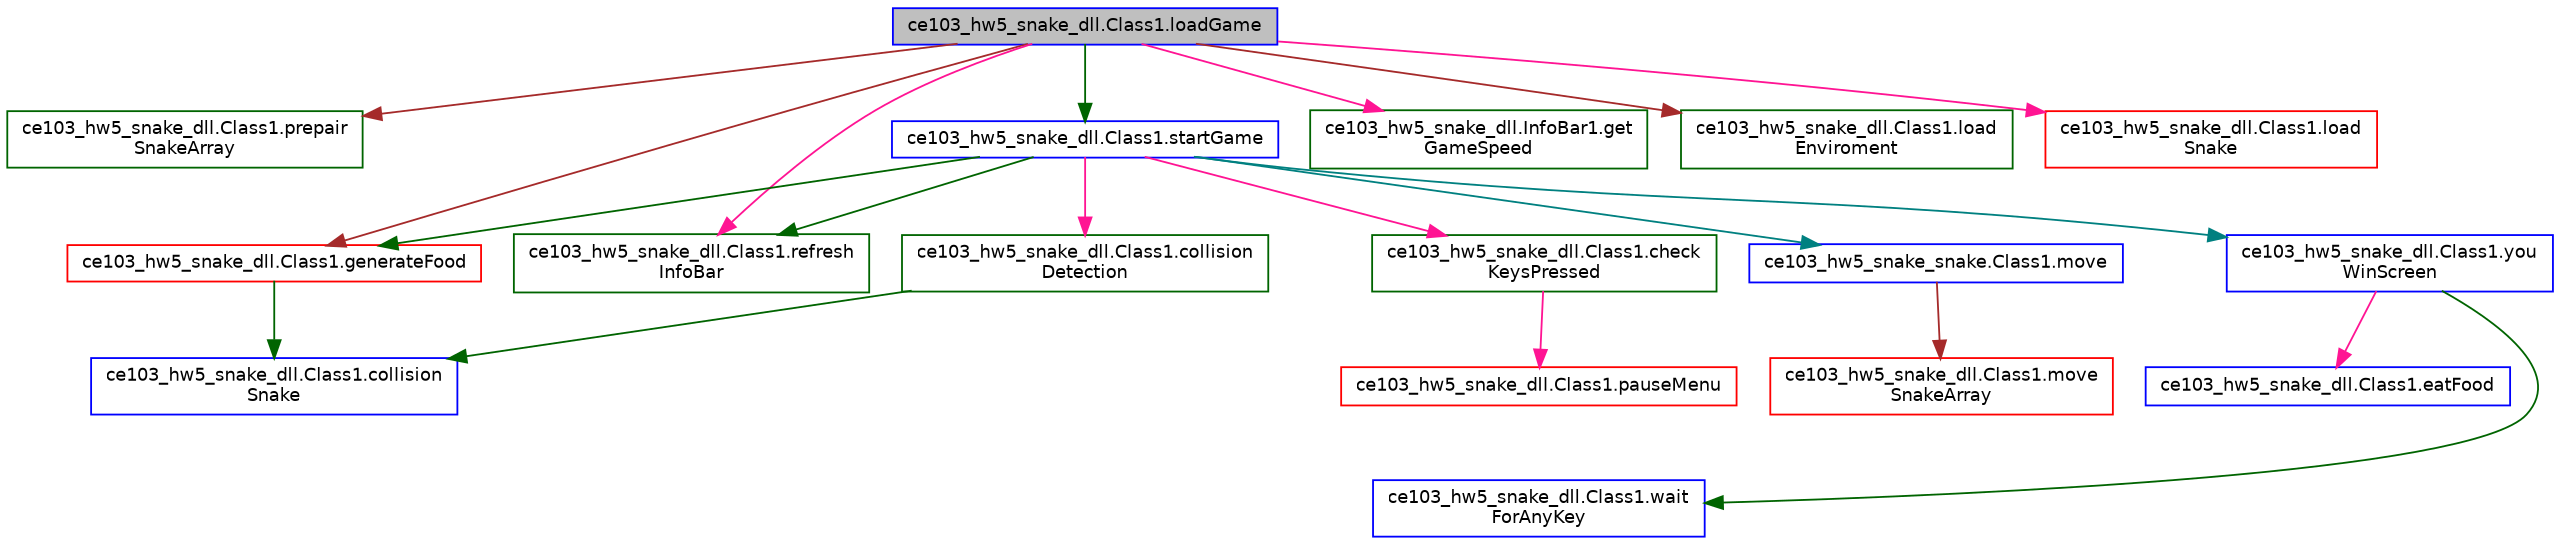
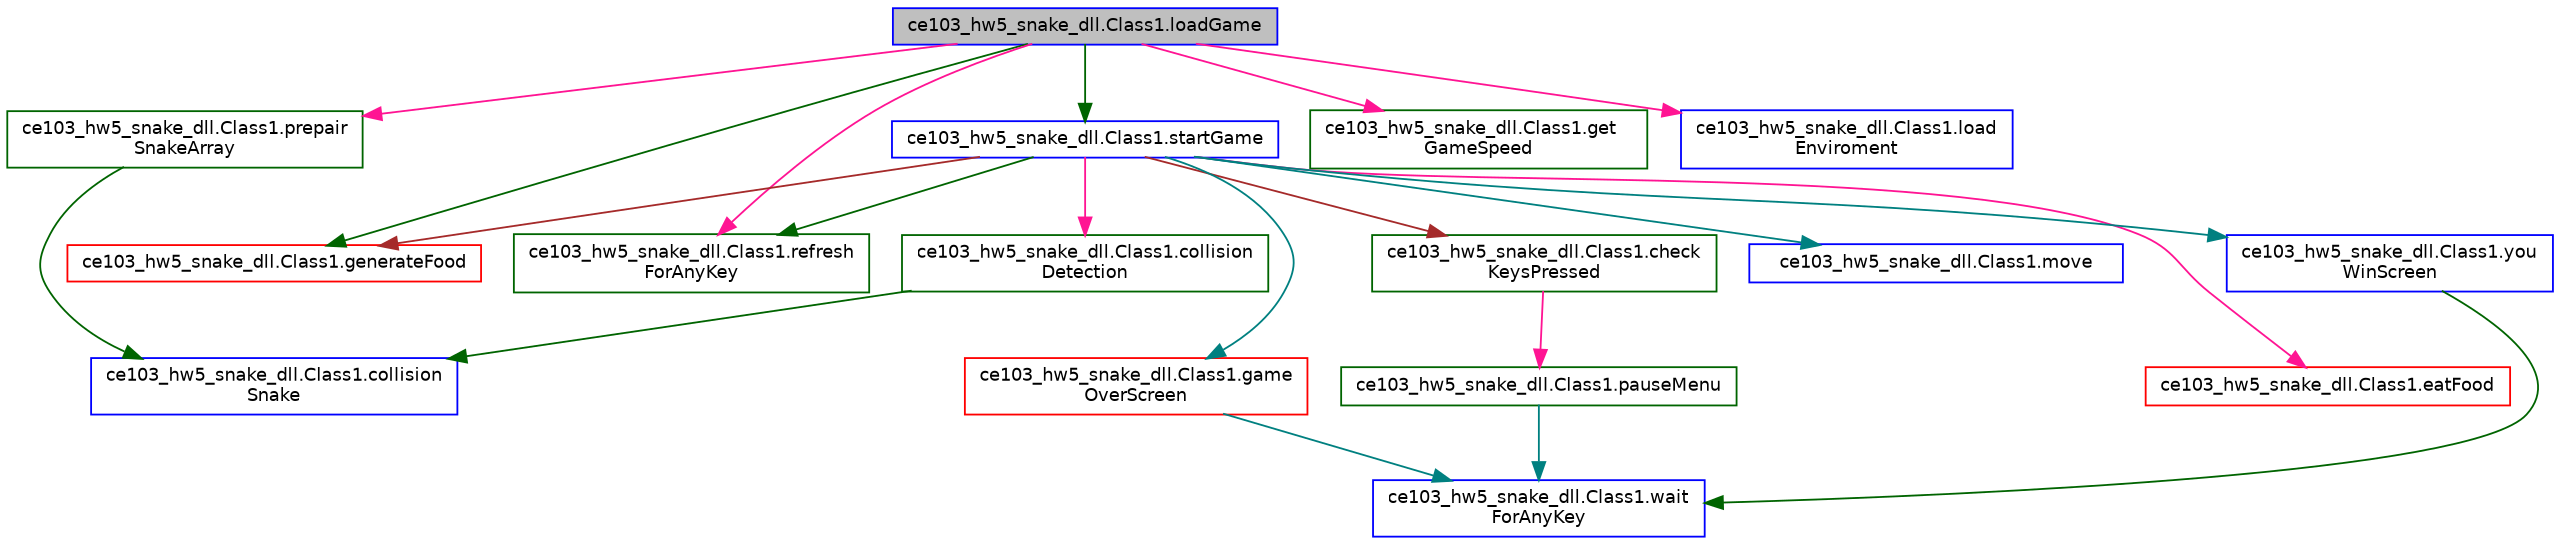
(1429, 77) -> (1429, 77)
(670, 79) -> (670, 79)
(1479, 139) -> (1479, 139)
(1847, 139) -> (1847, 139)
(2211, 139) -> none
(686, 140) -> (686, 140)
(1287, 194) -> (1287, 194)
(689, 200) -> (689, 200)
(692, 263) -> (692, 263)
(1936, 263) -> (1936, 263)
(274, 310) -> (41, 261)
(2361, 321) -> (1766, 184)
none -> (1136, 386)
(1539, 386) -> (1539, 386)
(1942, 386) -> none
(2328, 386) -> (2328, 386)
none -> (1539, 433)
